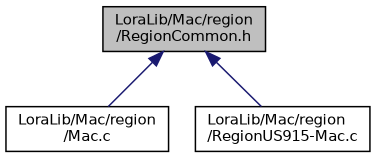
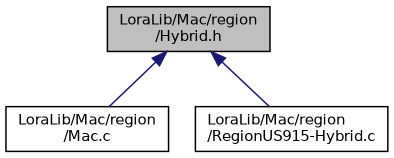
(184, 29) -> (189, 29)
(283, 129) -> (292, 129)
